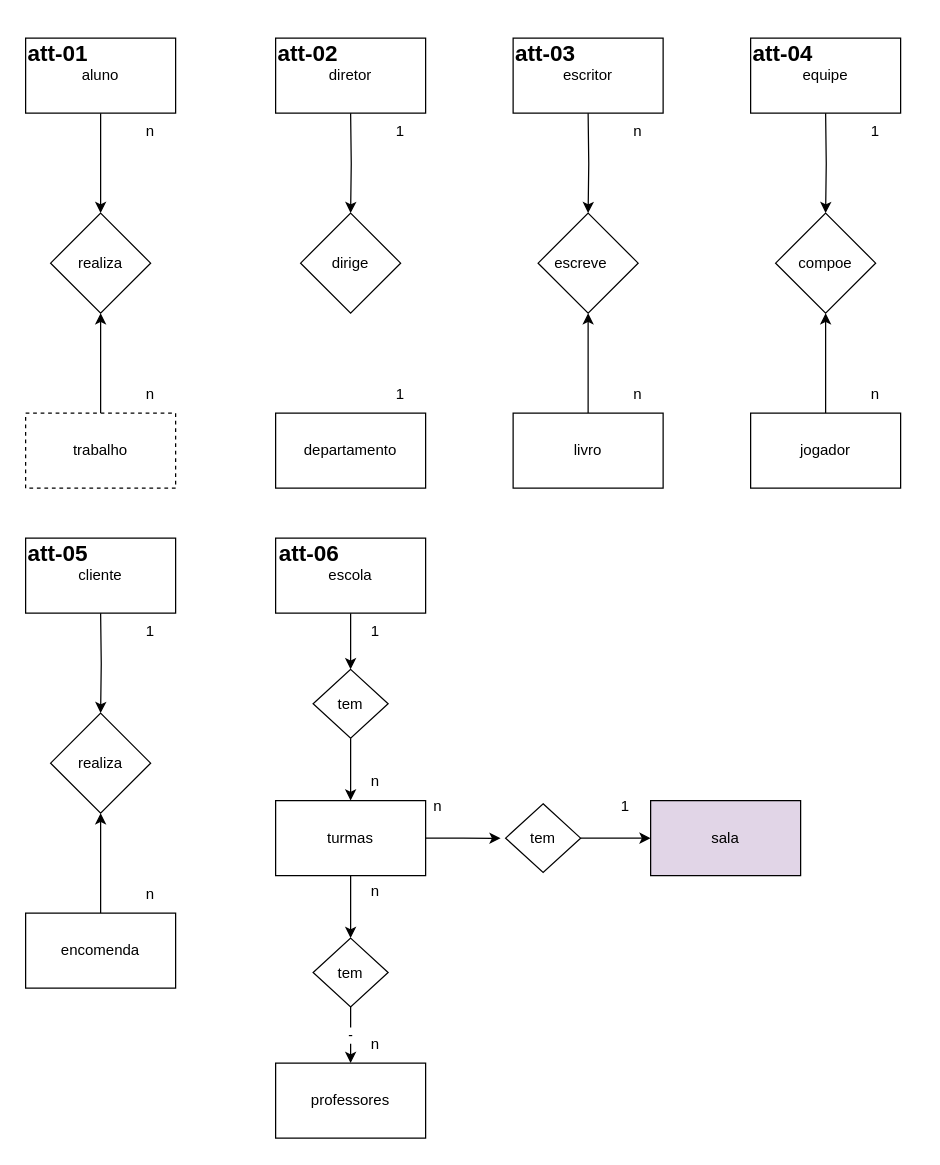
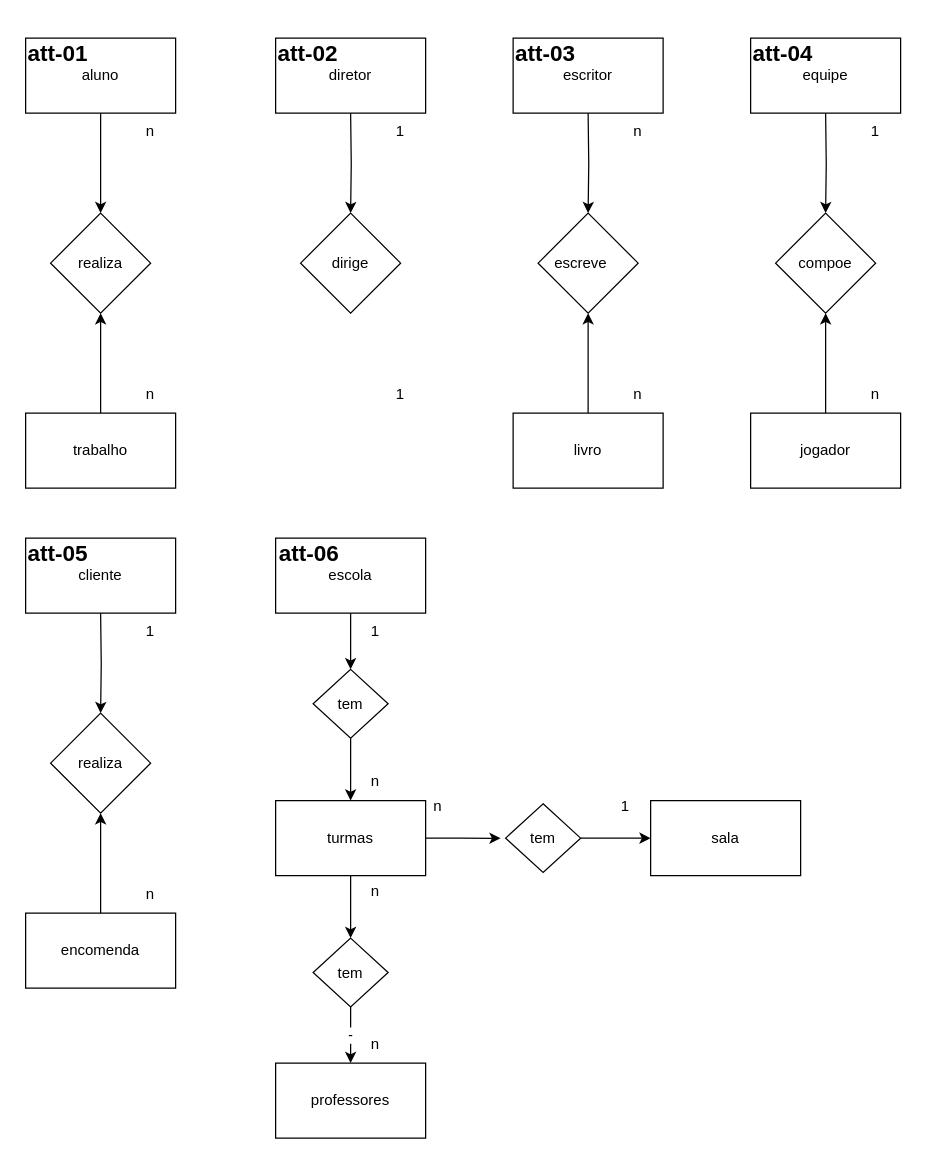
(101, 451) -> (101, 451)
(351, 451) -> none
(726, 838) -> (726, 838)
